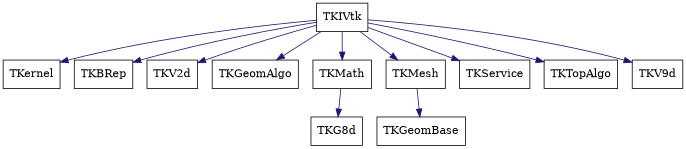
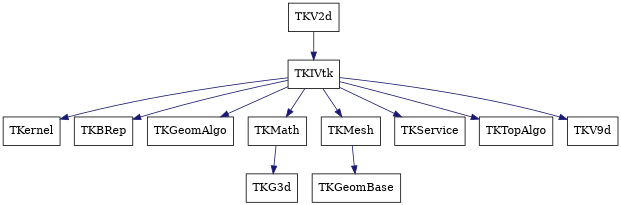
(260, 42) -> (314, 42)
(337, 131) -> (272, 188)
